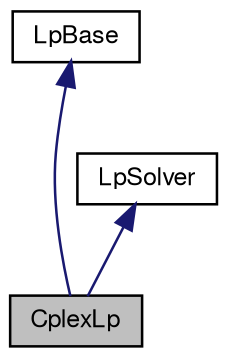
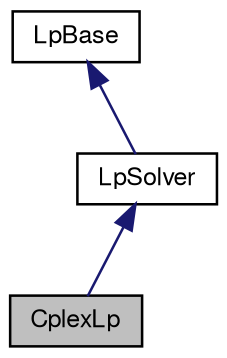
(55, 191) -> (118, 120)
